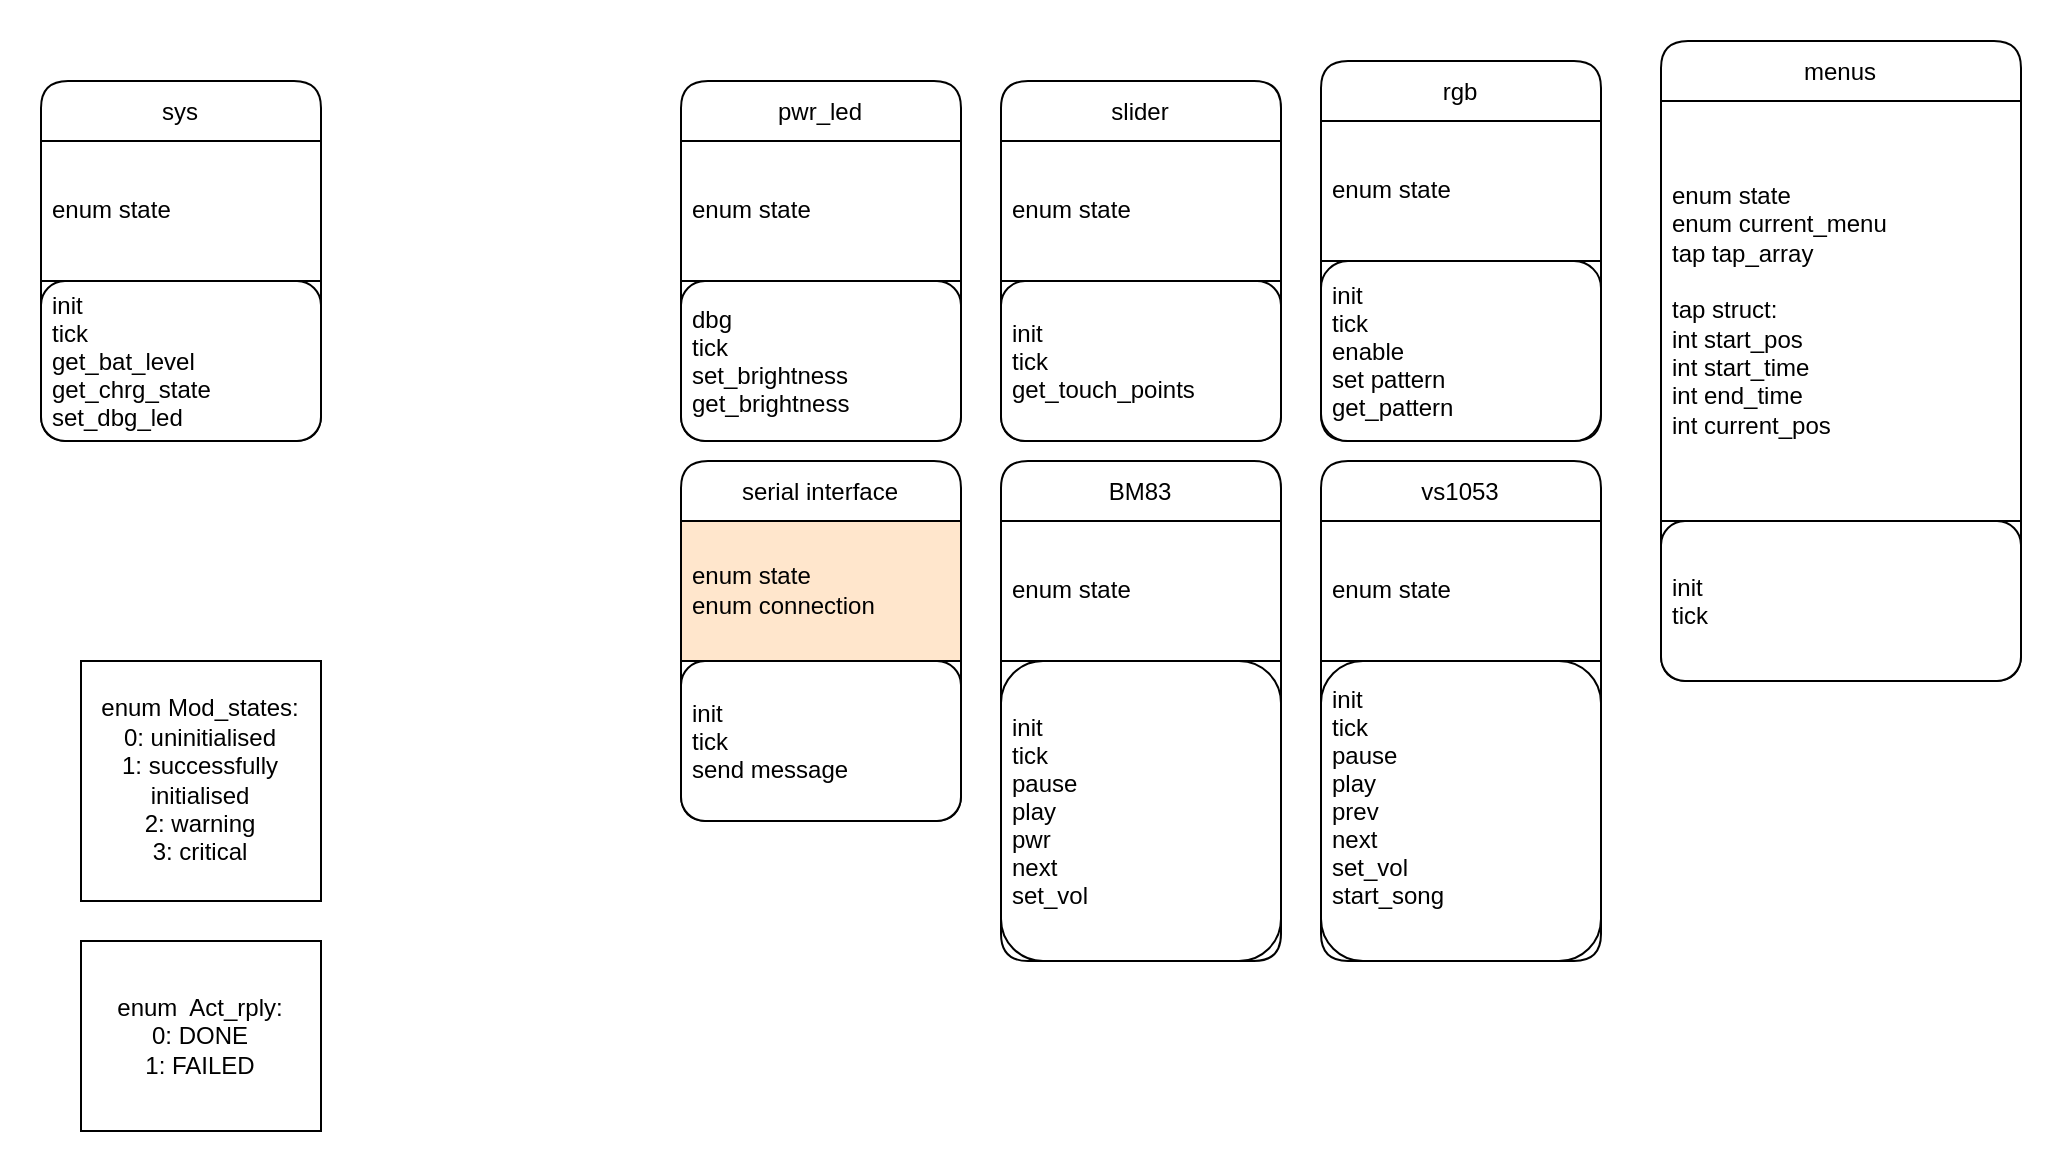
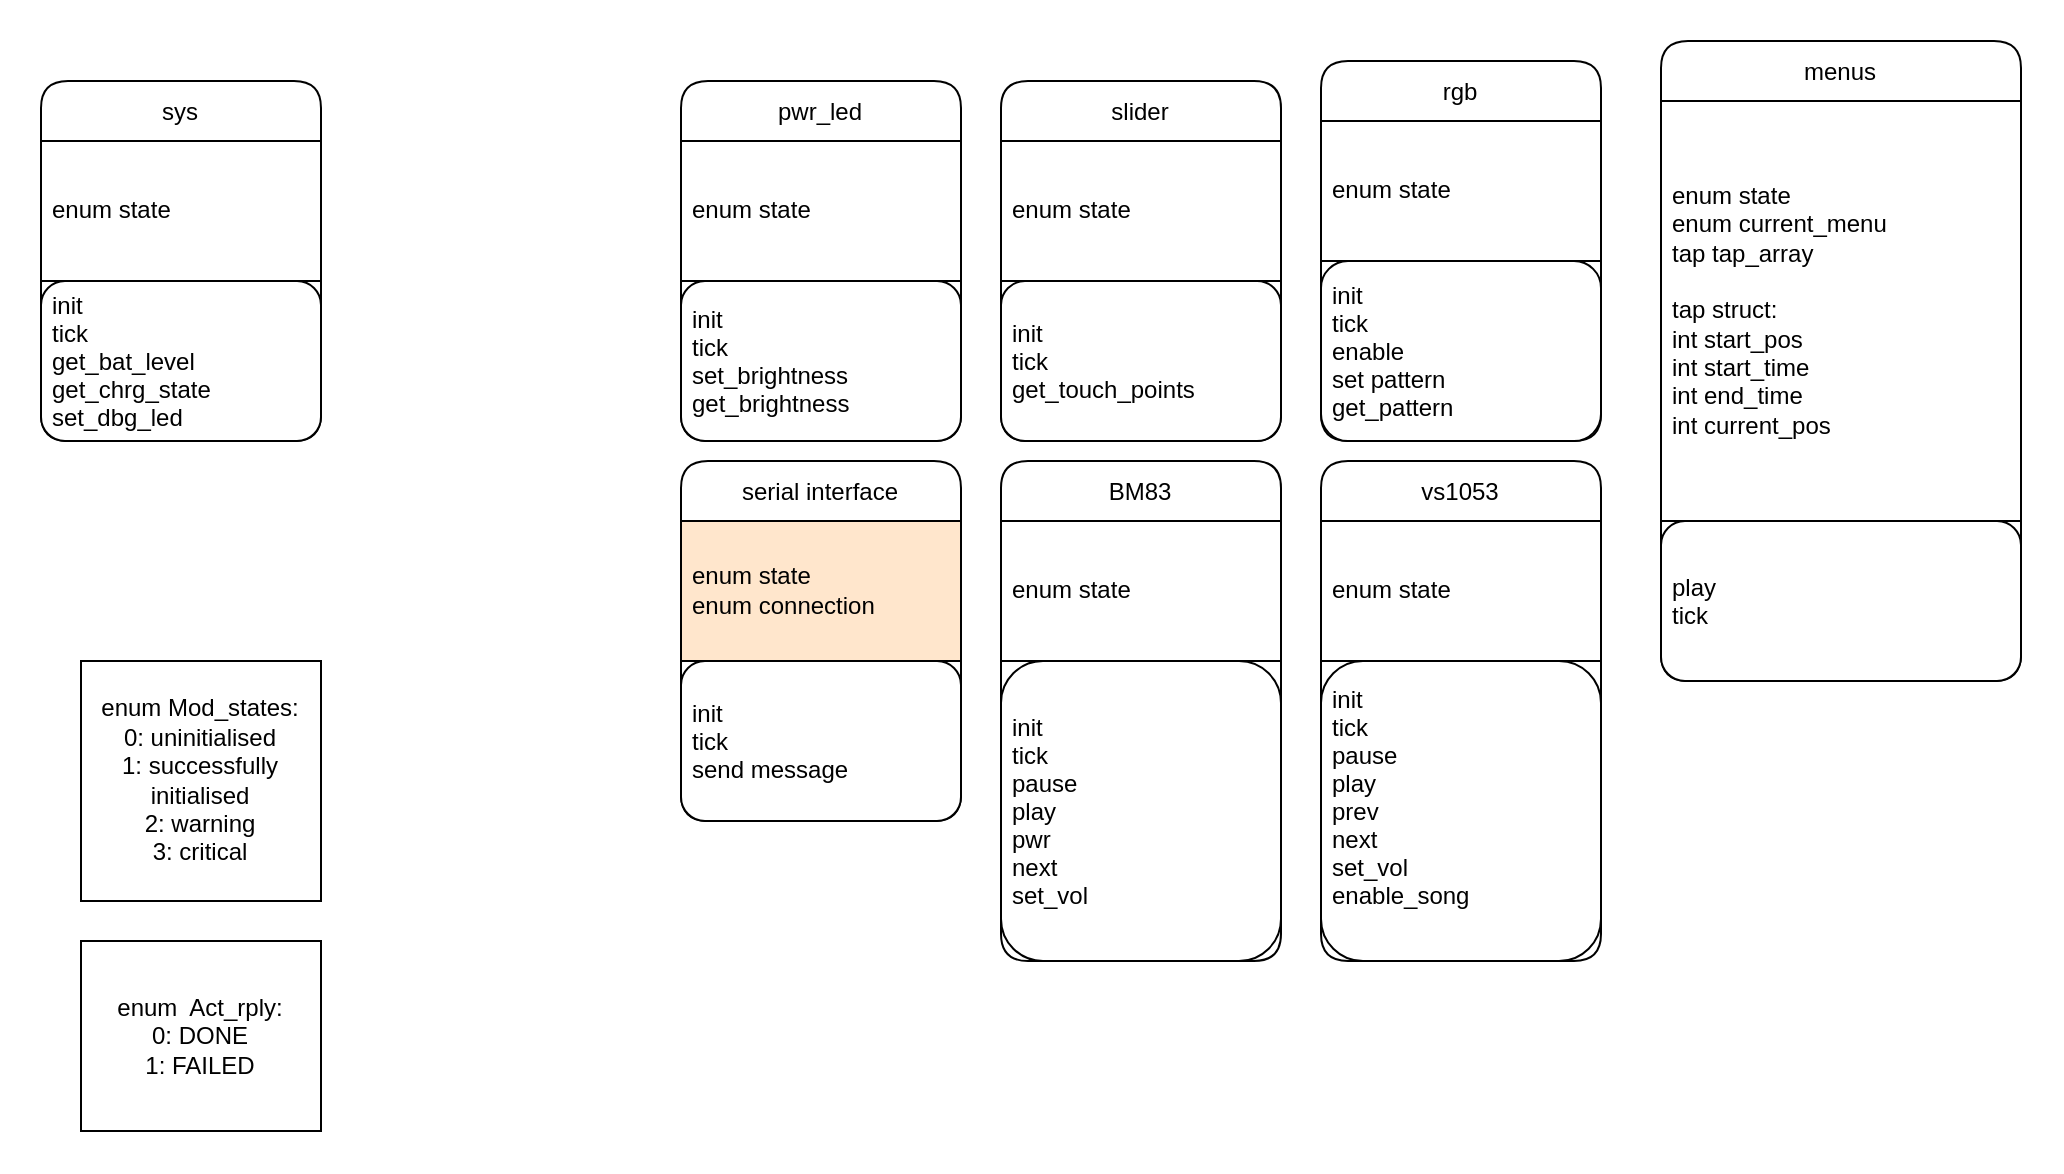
(712, 320) -> (713, 320)
(1693, 588) -> (1696, 588)
(1353, 700) -> (1353, 700)
